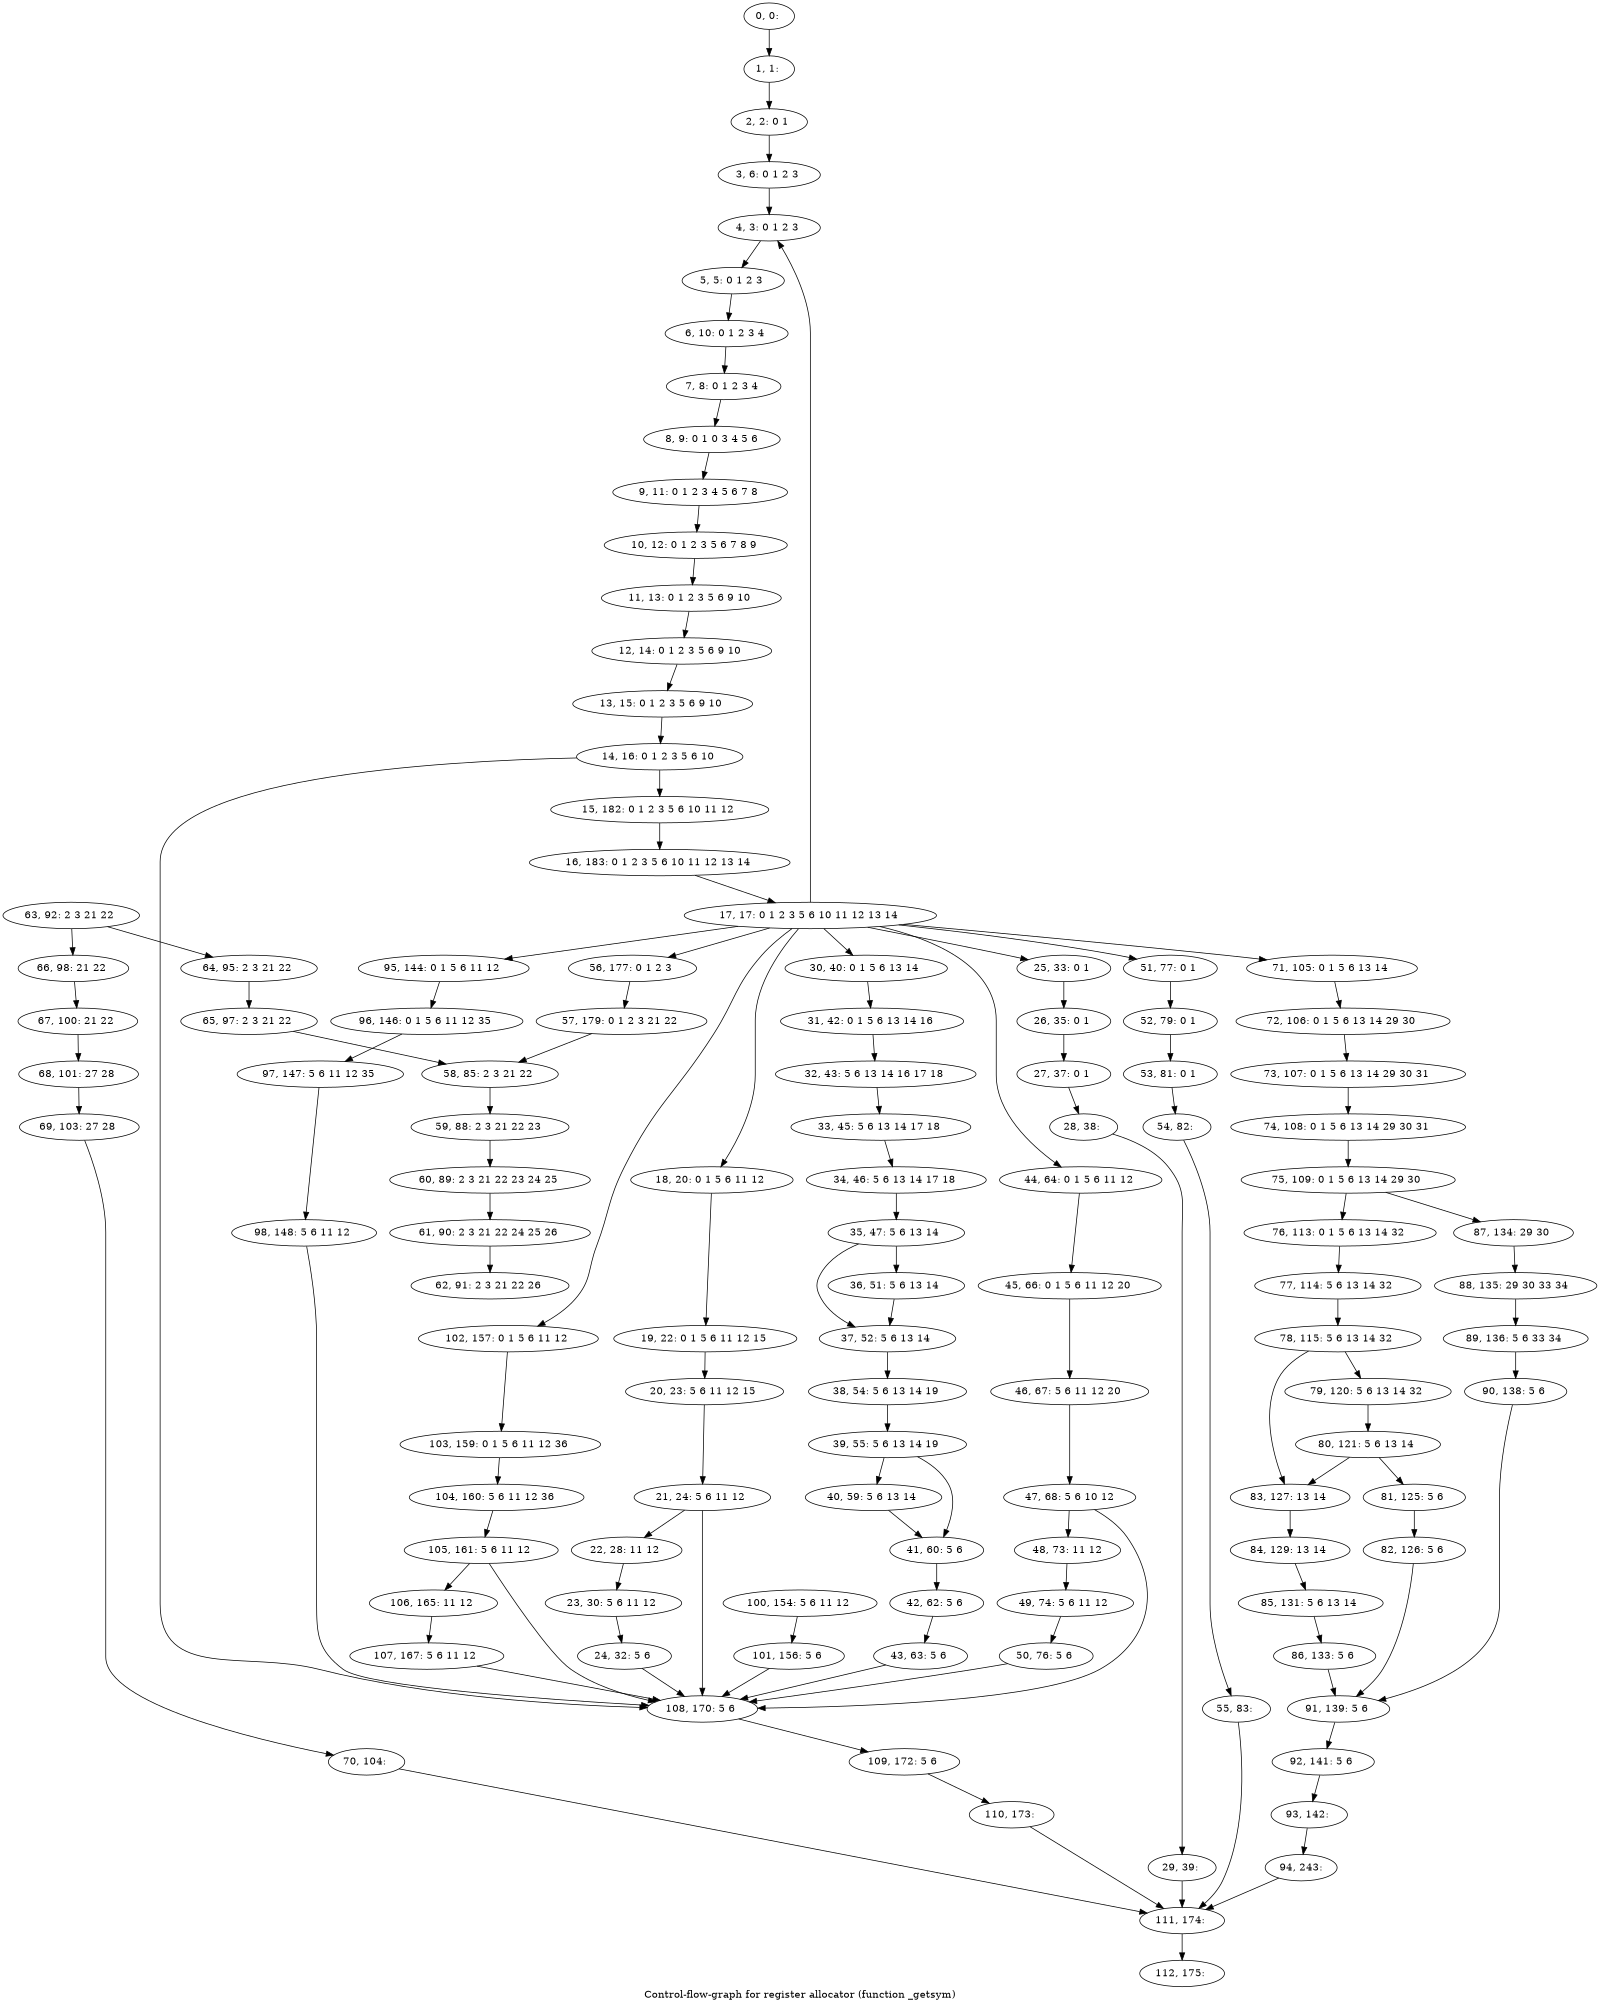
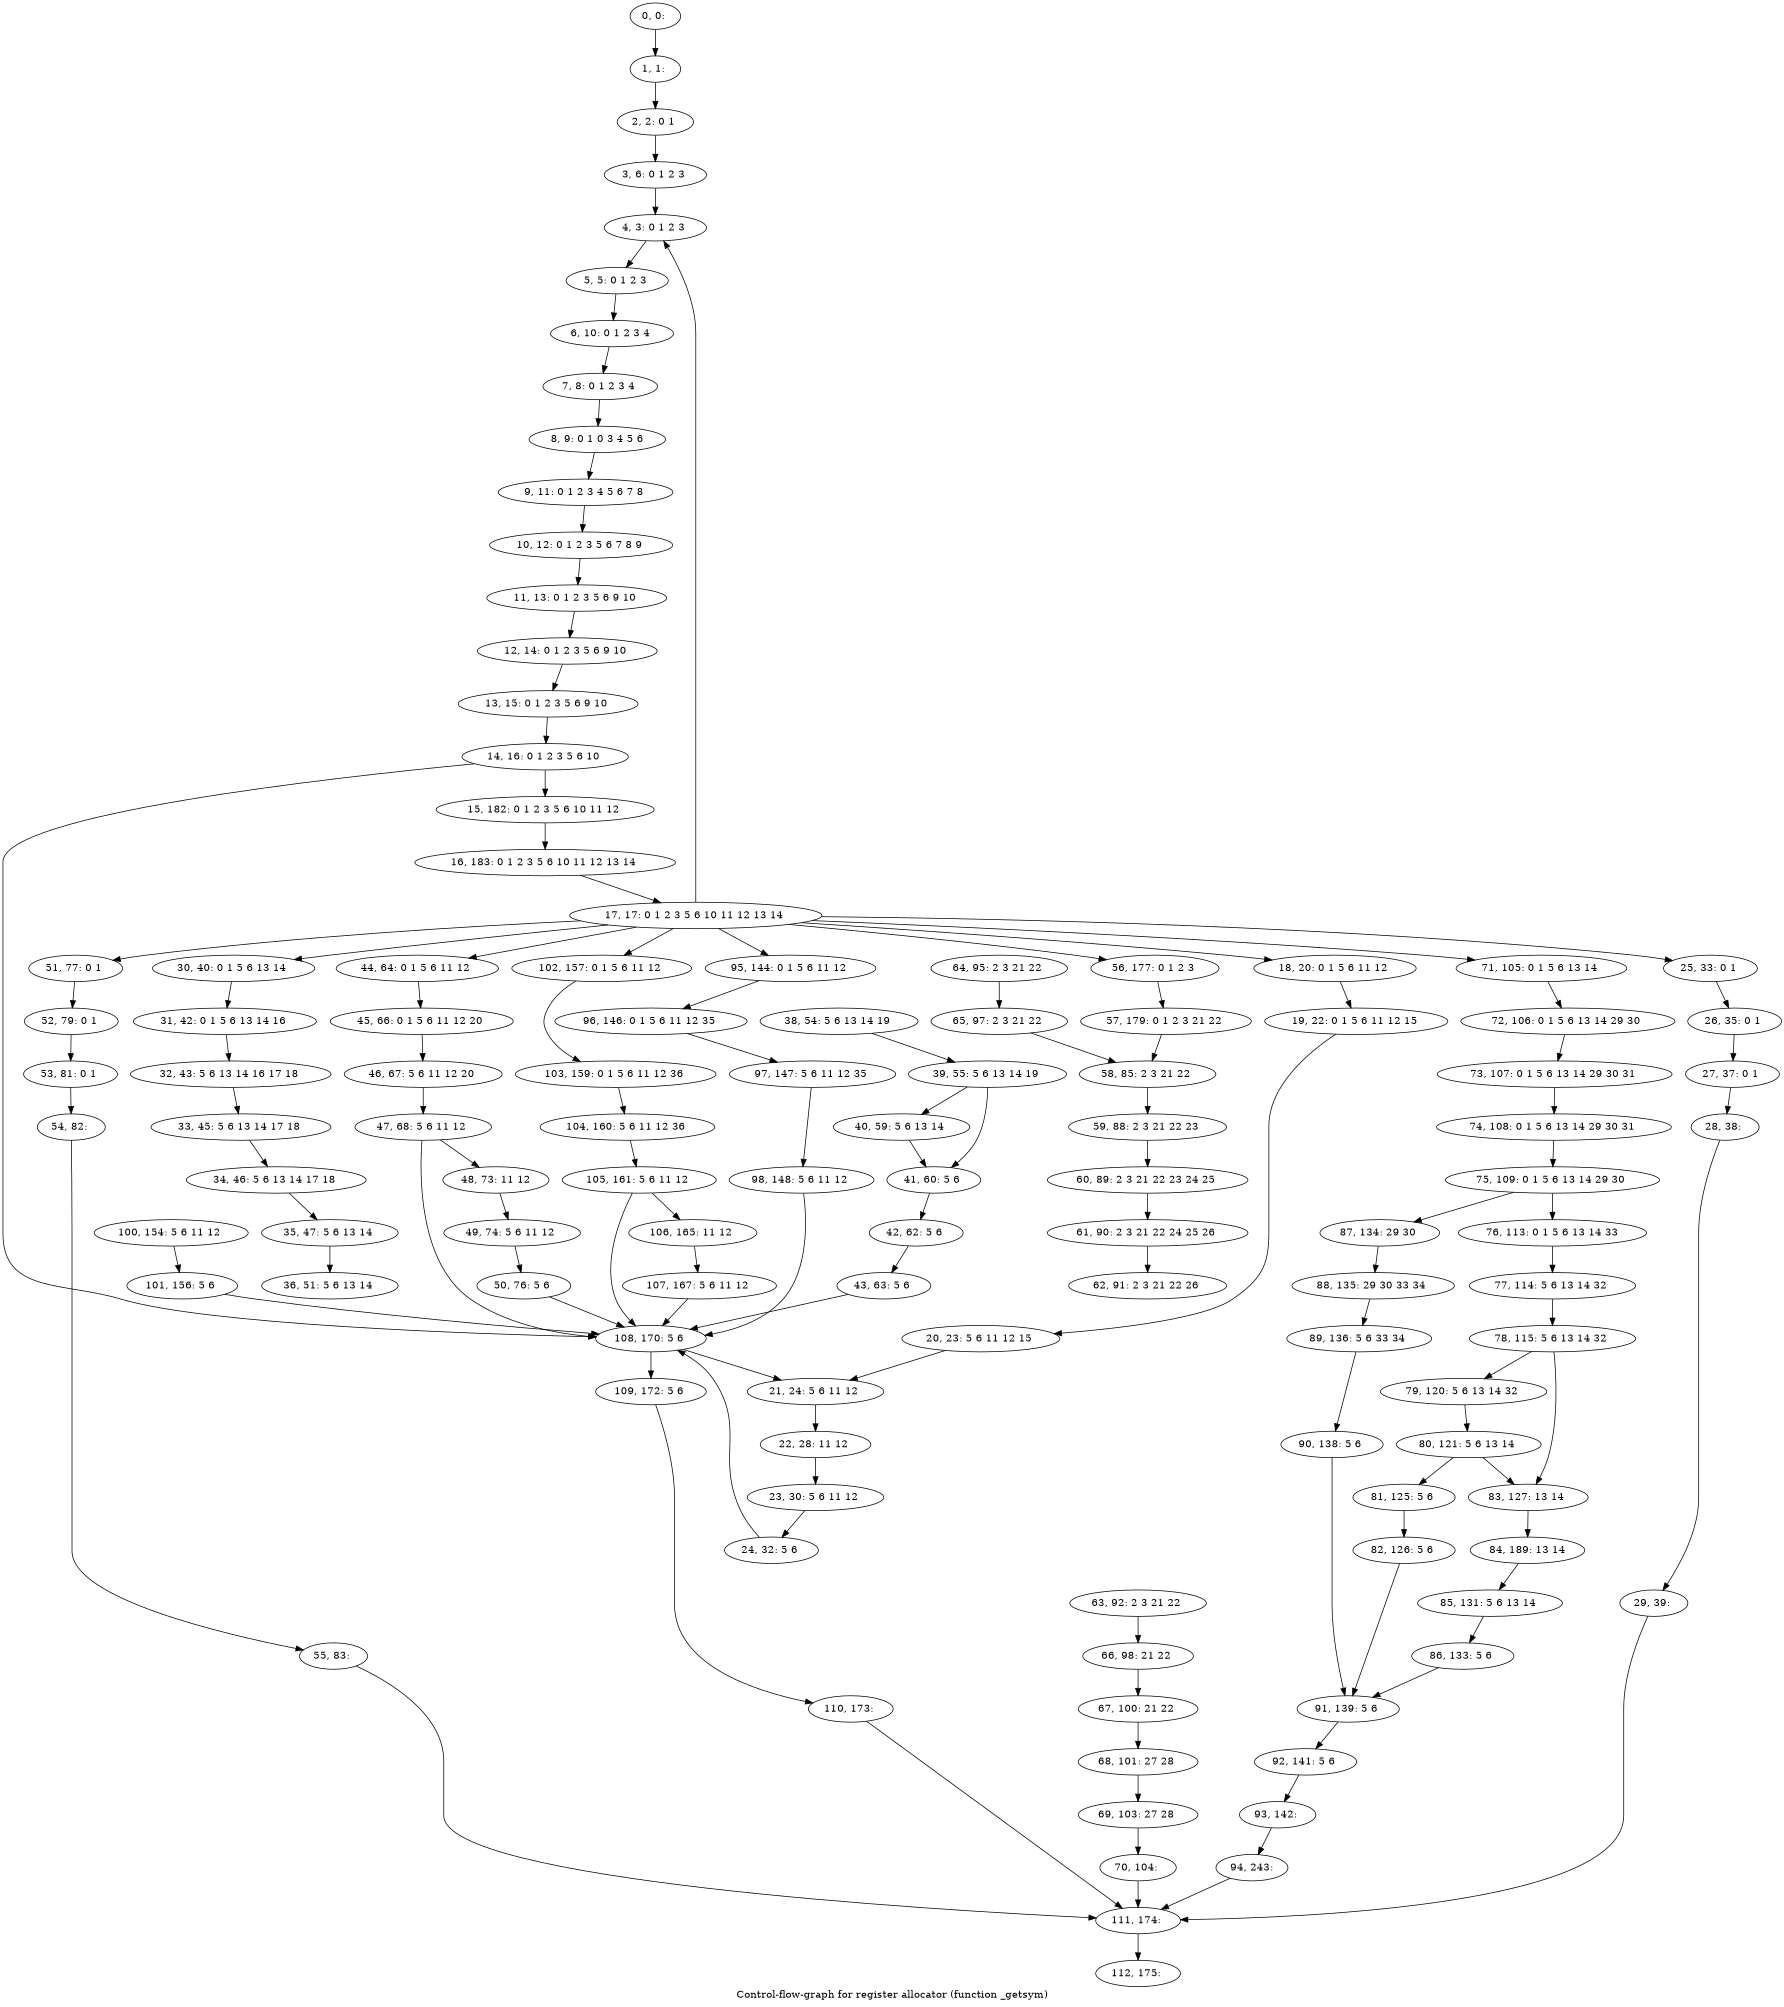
(154, 940) -> none
(1340, 1233) -> (1552, 1233)
(887, 1339) -> none
(1070, 1497) -> (423, 1127)
(1290, 1550) -> (1527, 1550)
(702, 1599) -> (729, 1364)
